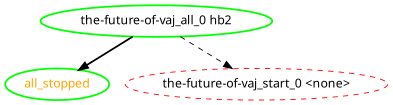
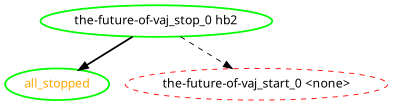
(156, 21) -> (156, 21)
